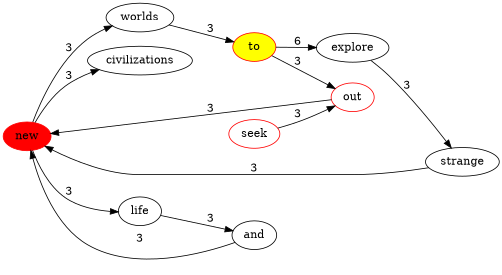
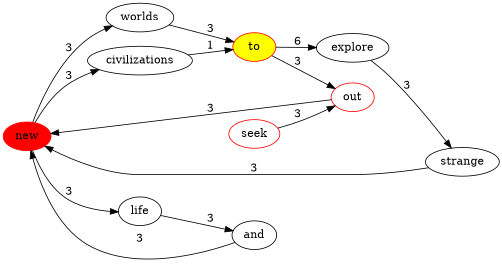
none -> (207, 53)
